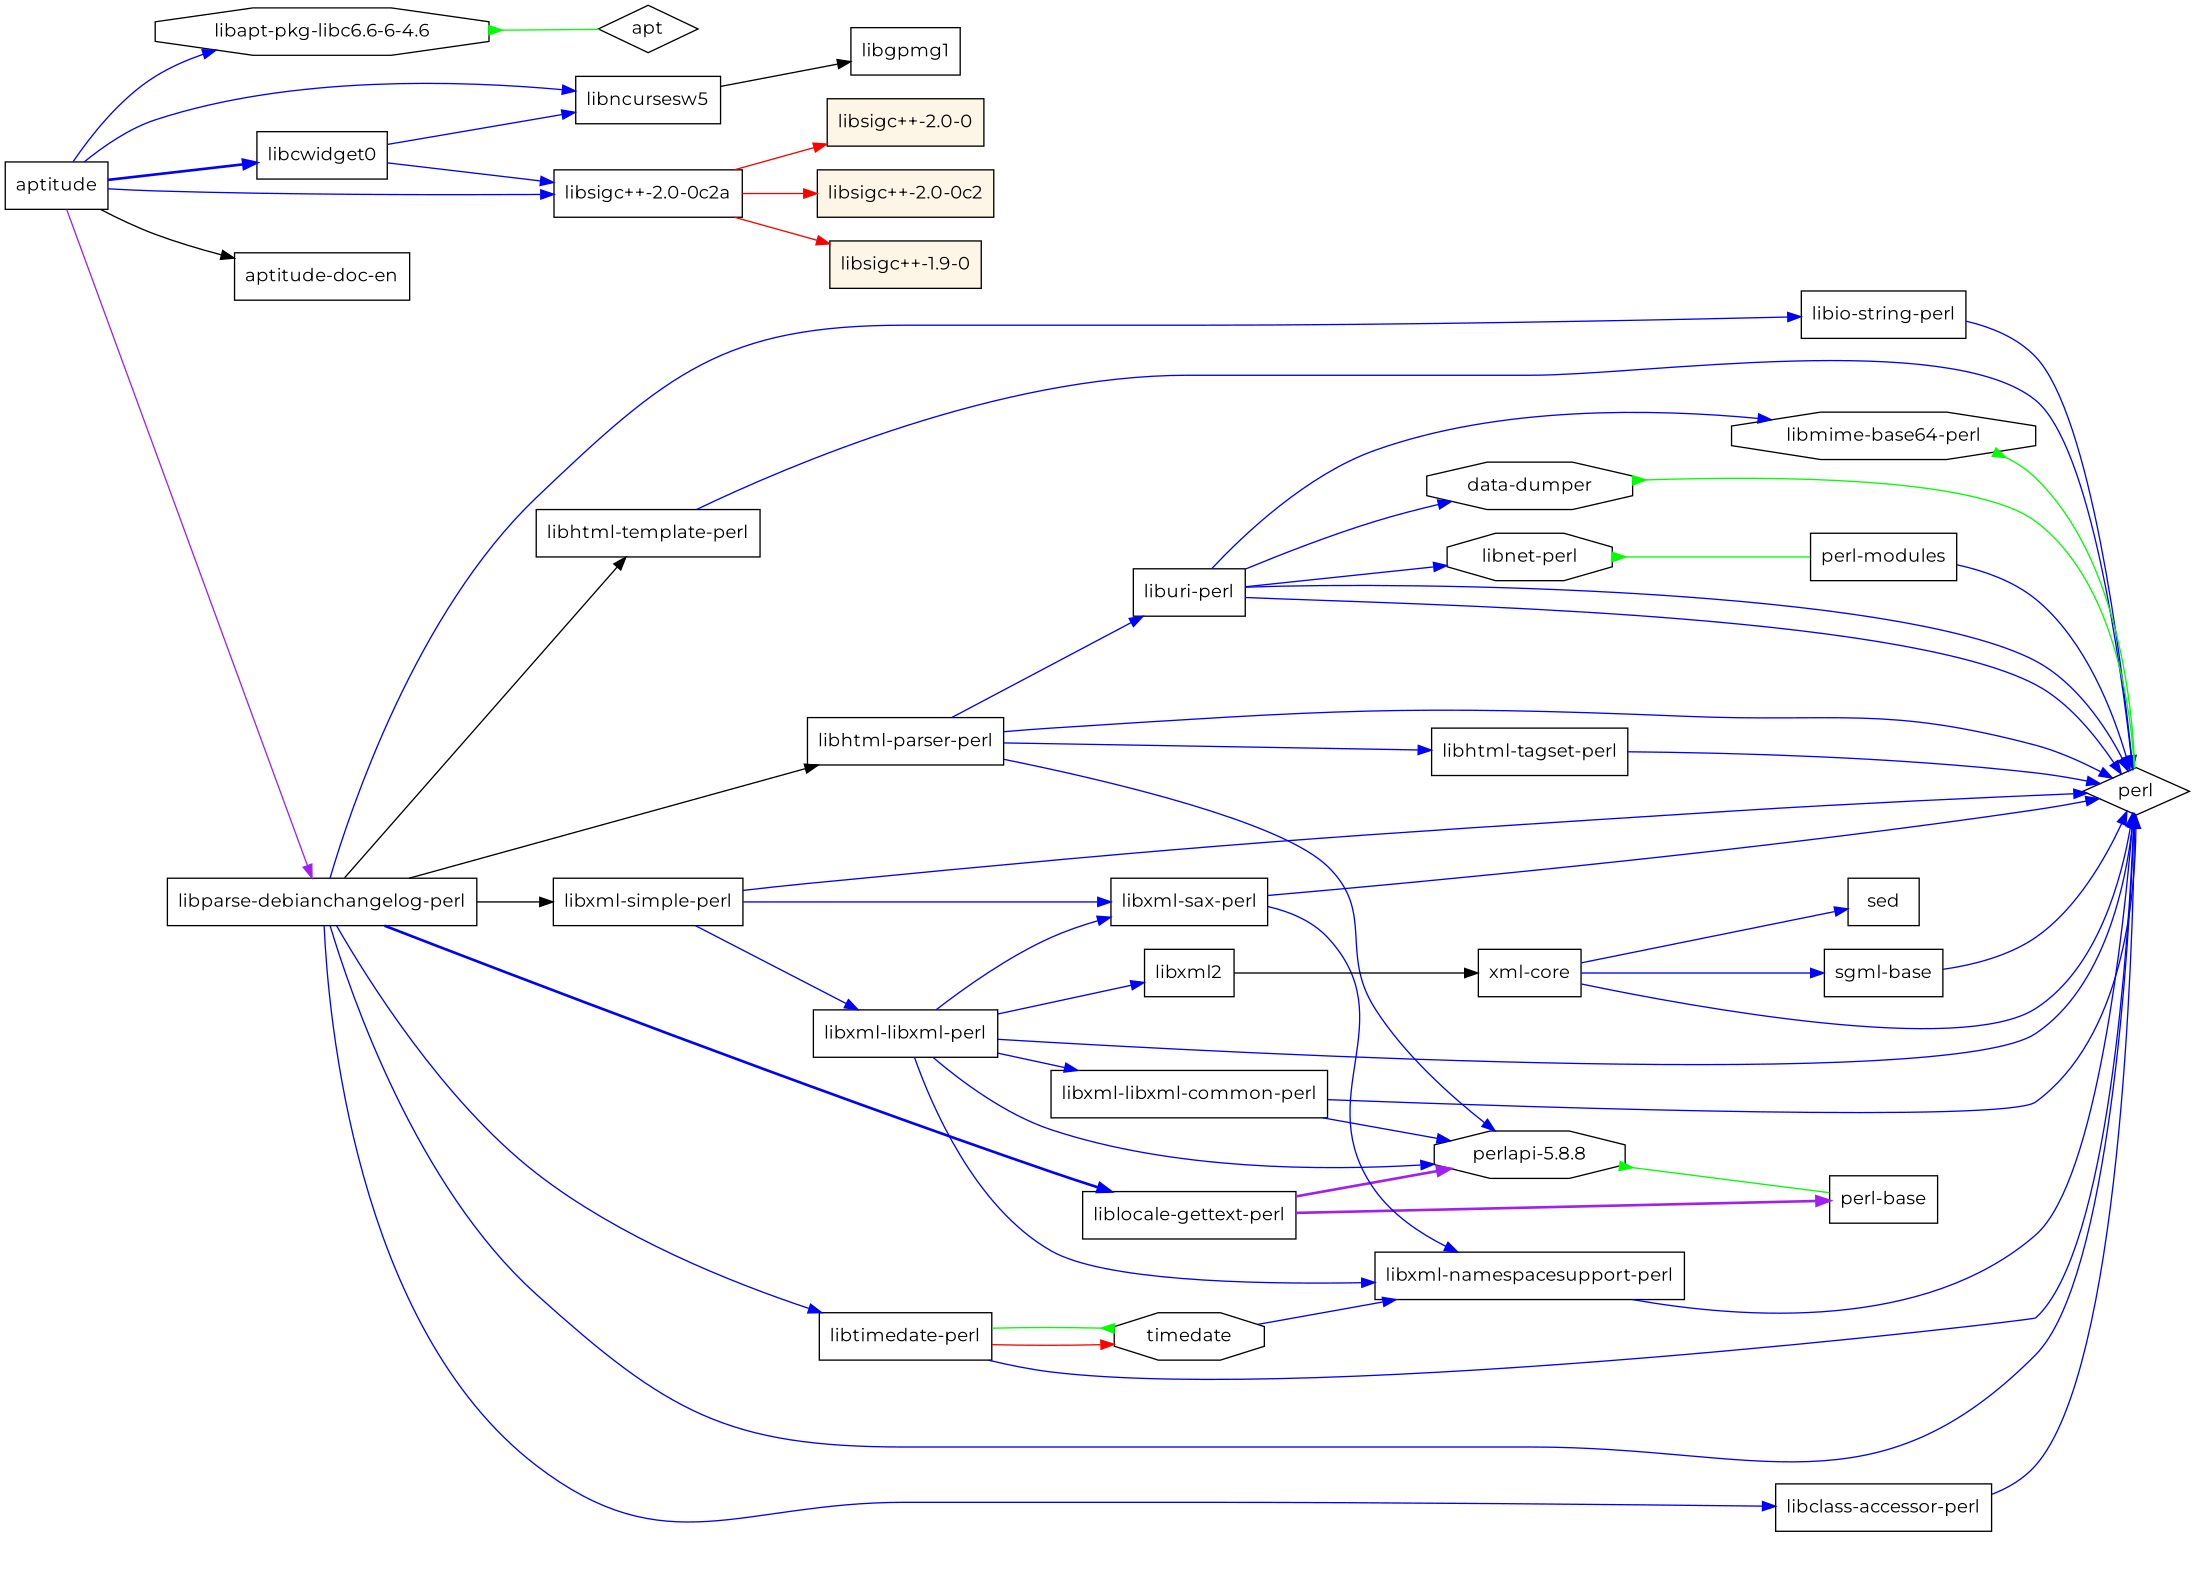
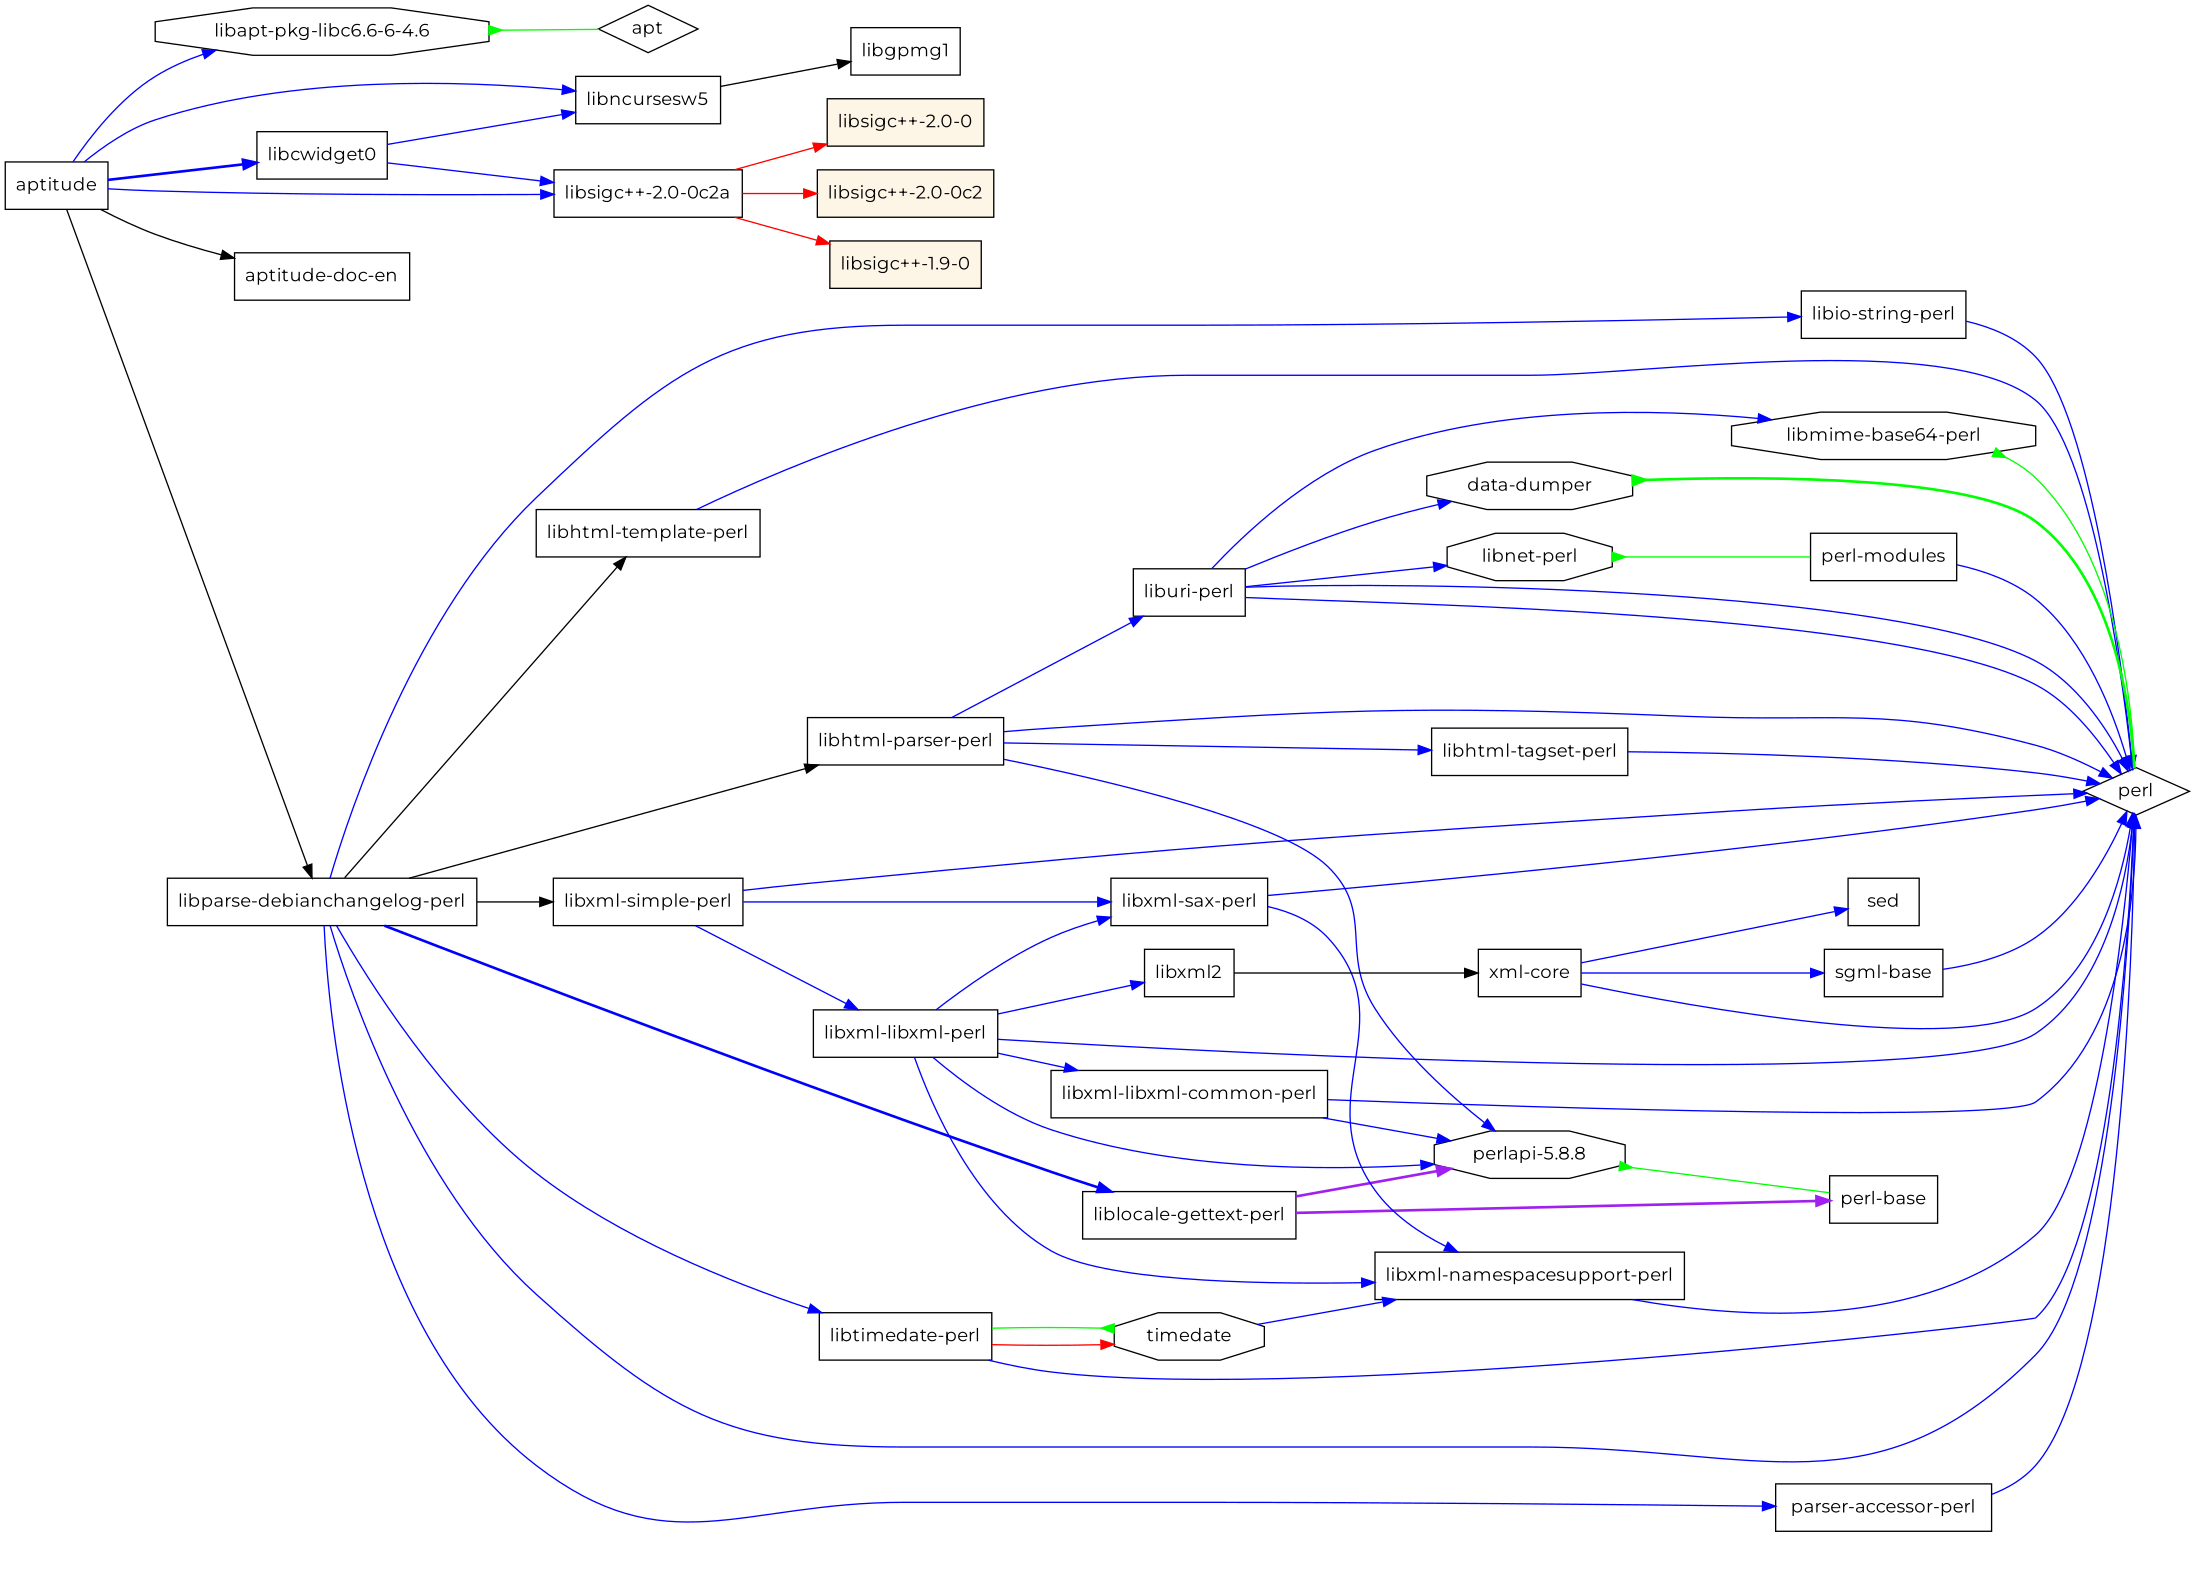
(1979, 499) -> (1979, 499)
(187, 538) -> (187, 538)
(1884, 1508) -> (1884, 1508)
